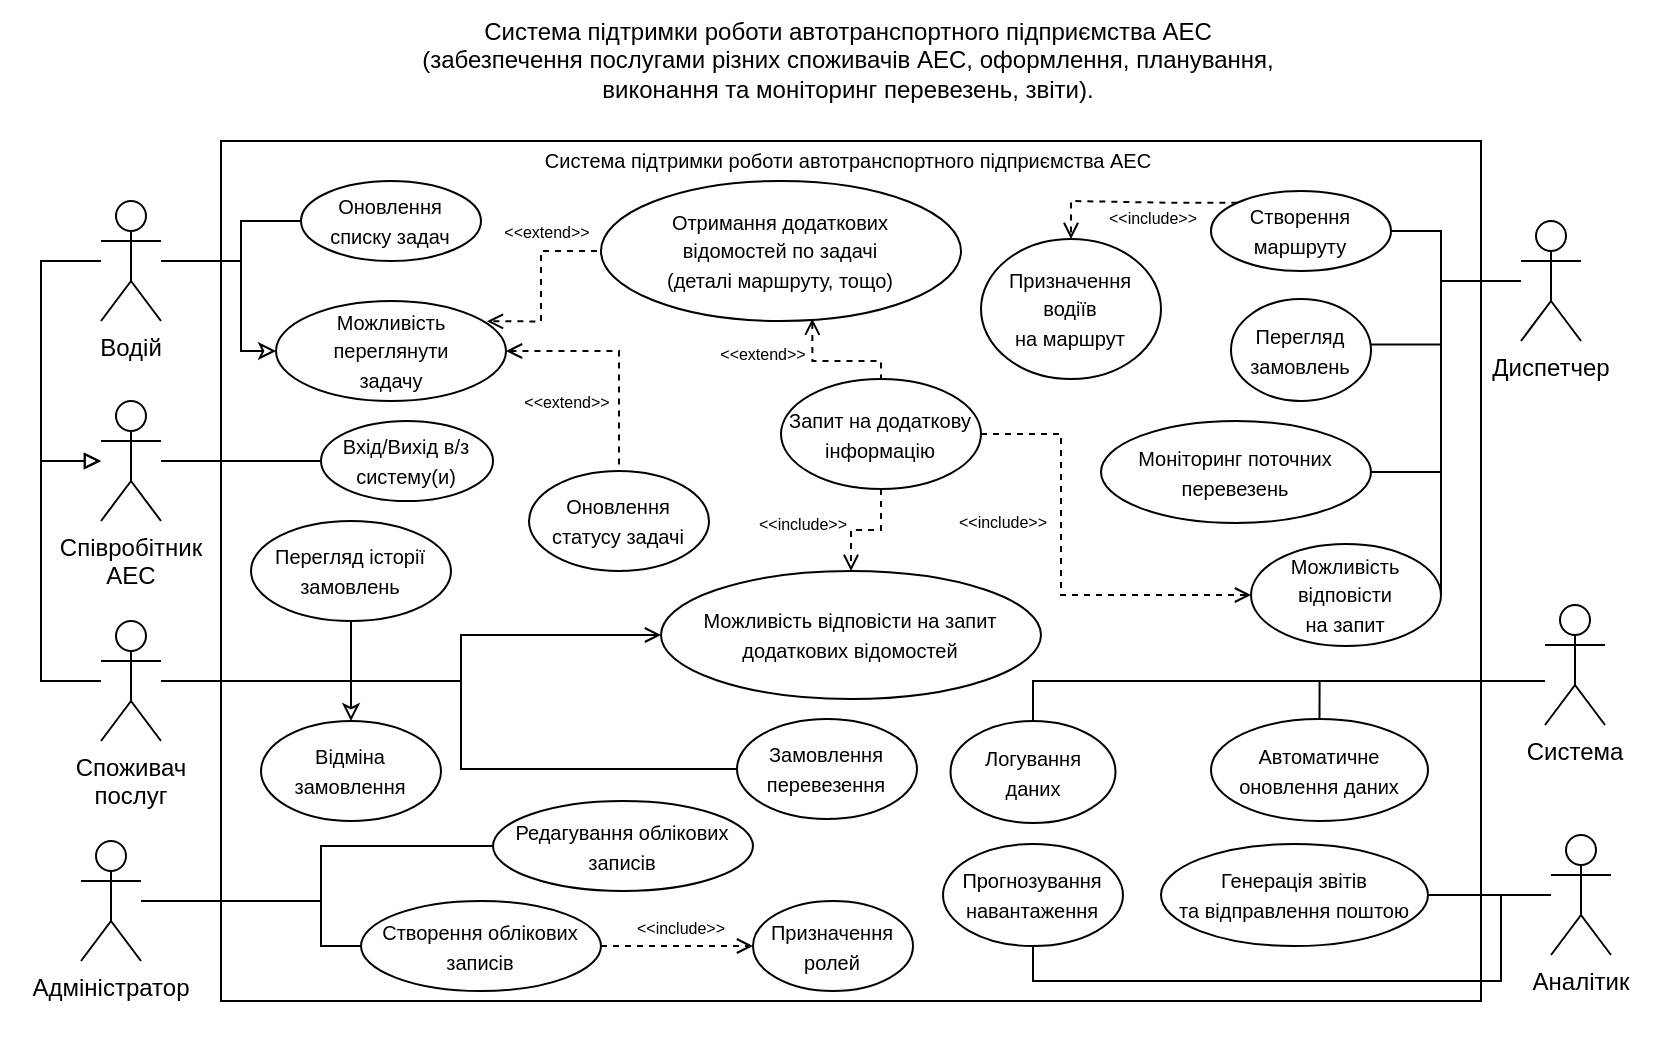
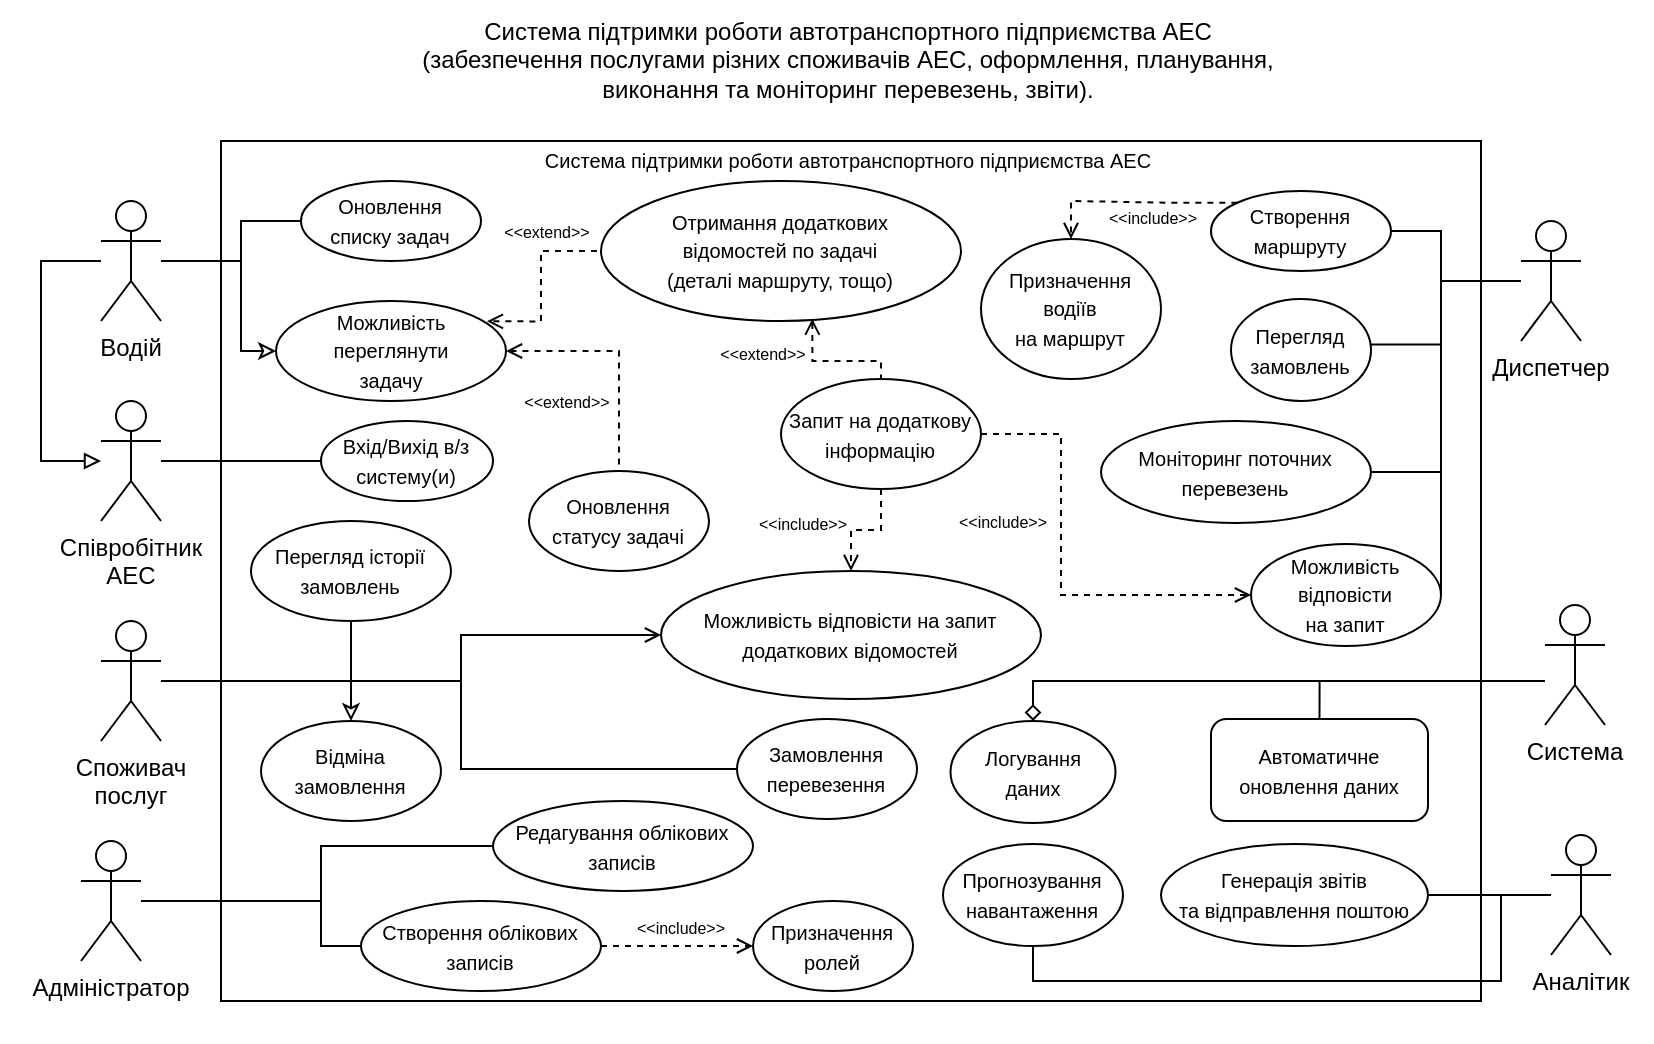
(41, 603) -> none
(1033, 712) -> (1033, 705)
(1320, 770) -> (1320, 770)
